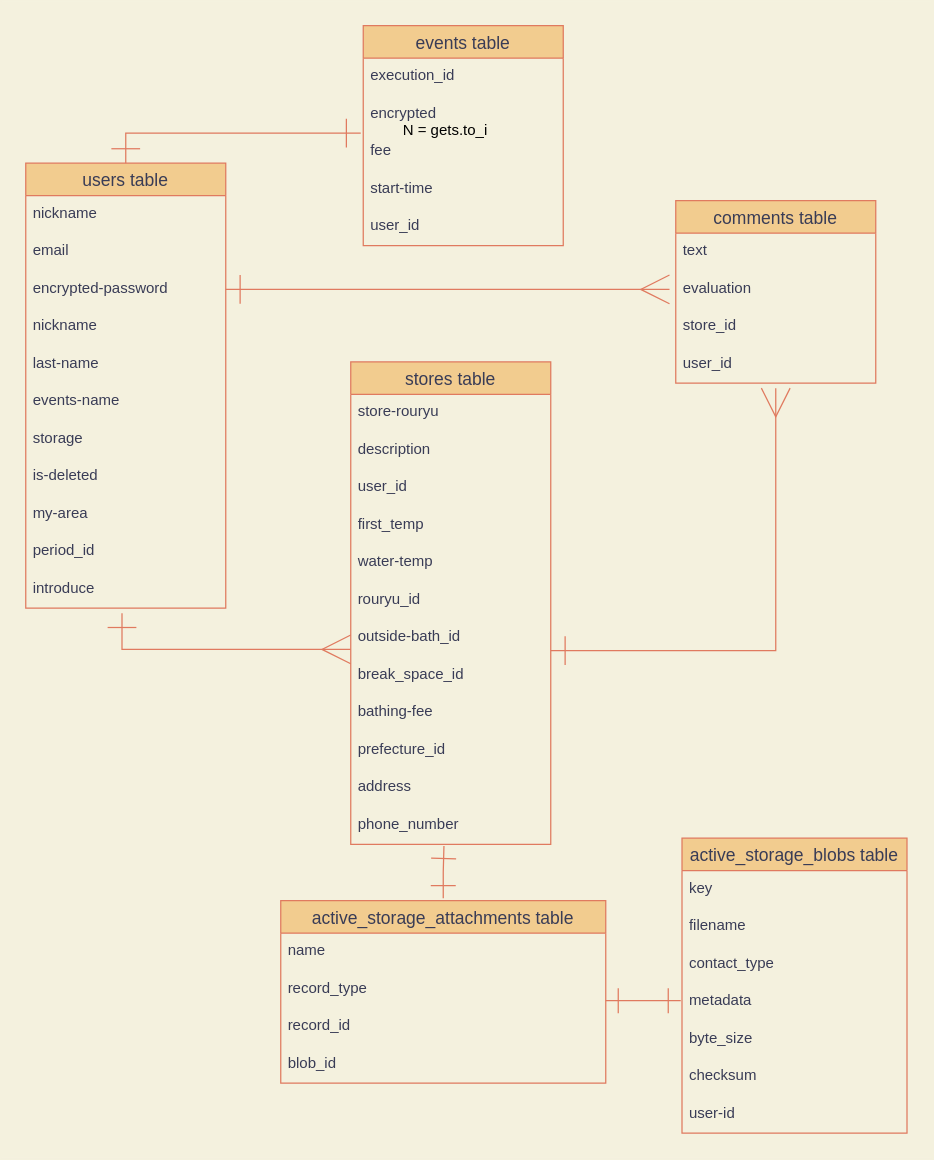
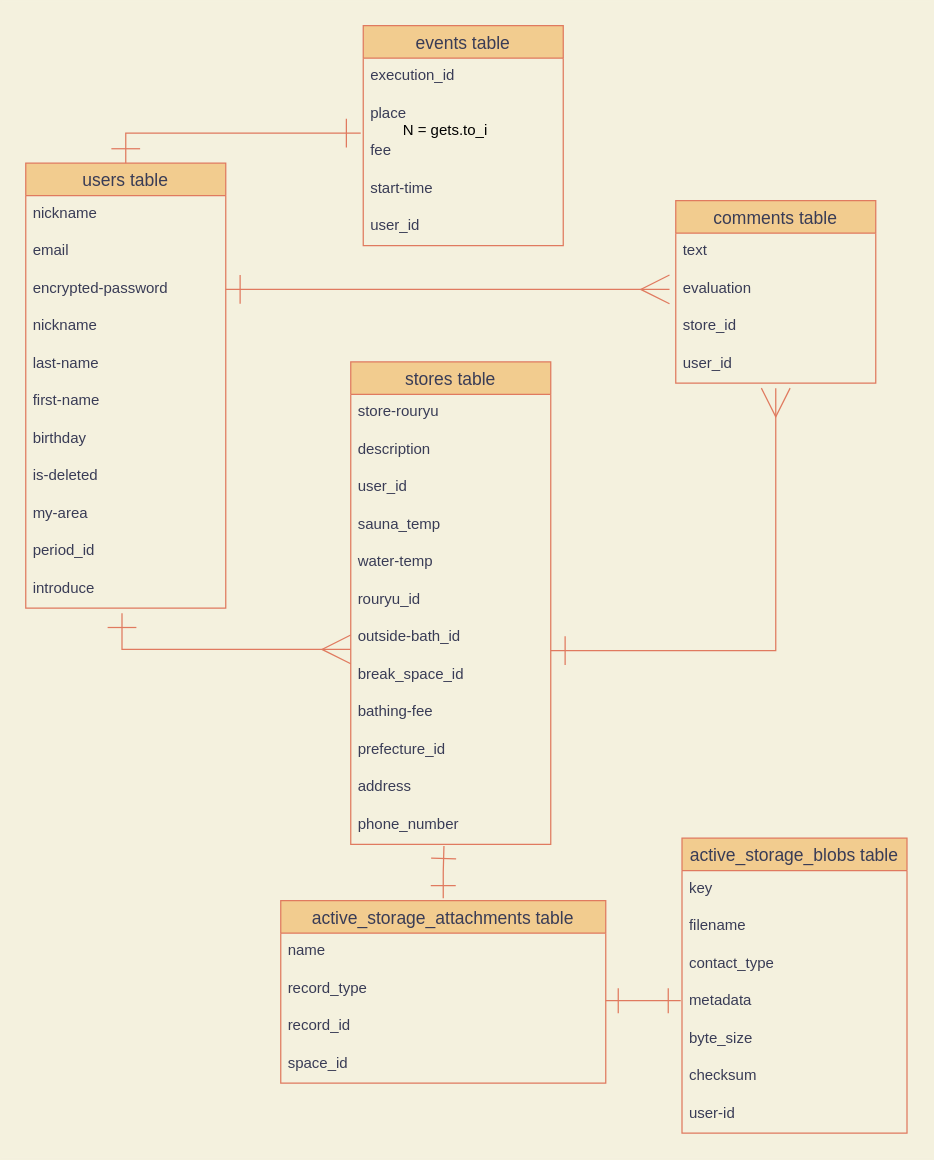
(408, 113) -> (389, 113)
(79, 400) -> (73, 400)
(62, 438) -> (64, 438)
(398, 524) -> (400, 524)
(313, 1063) -> (319, 1063)
